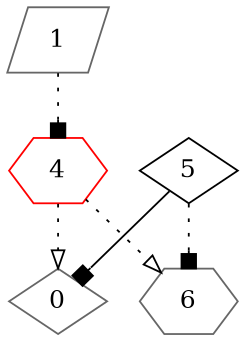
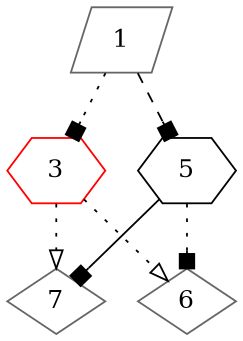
none -> (150, 97)
(58, 171) -> (56, 171)
(189, 171) -> (187, 171)
(58, 301) -> (56, 301)
(189, 301) -> (187, 301)
